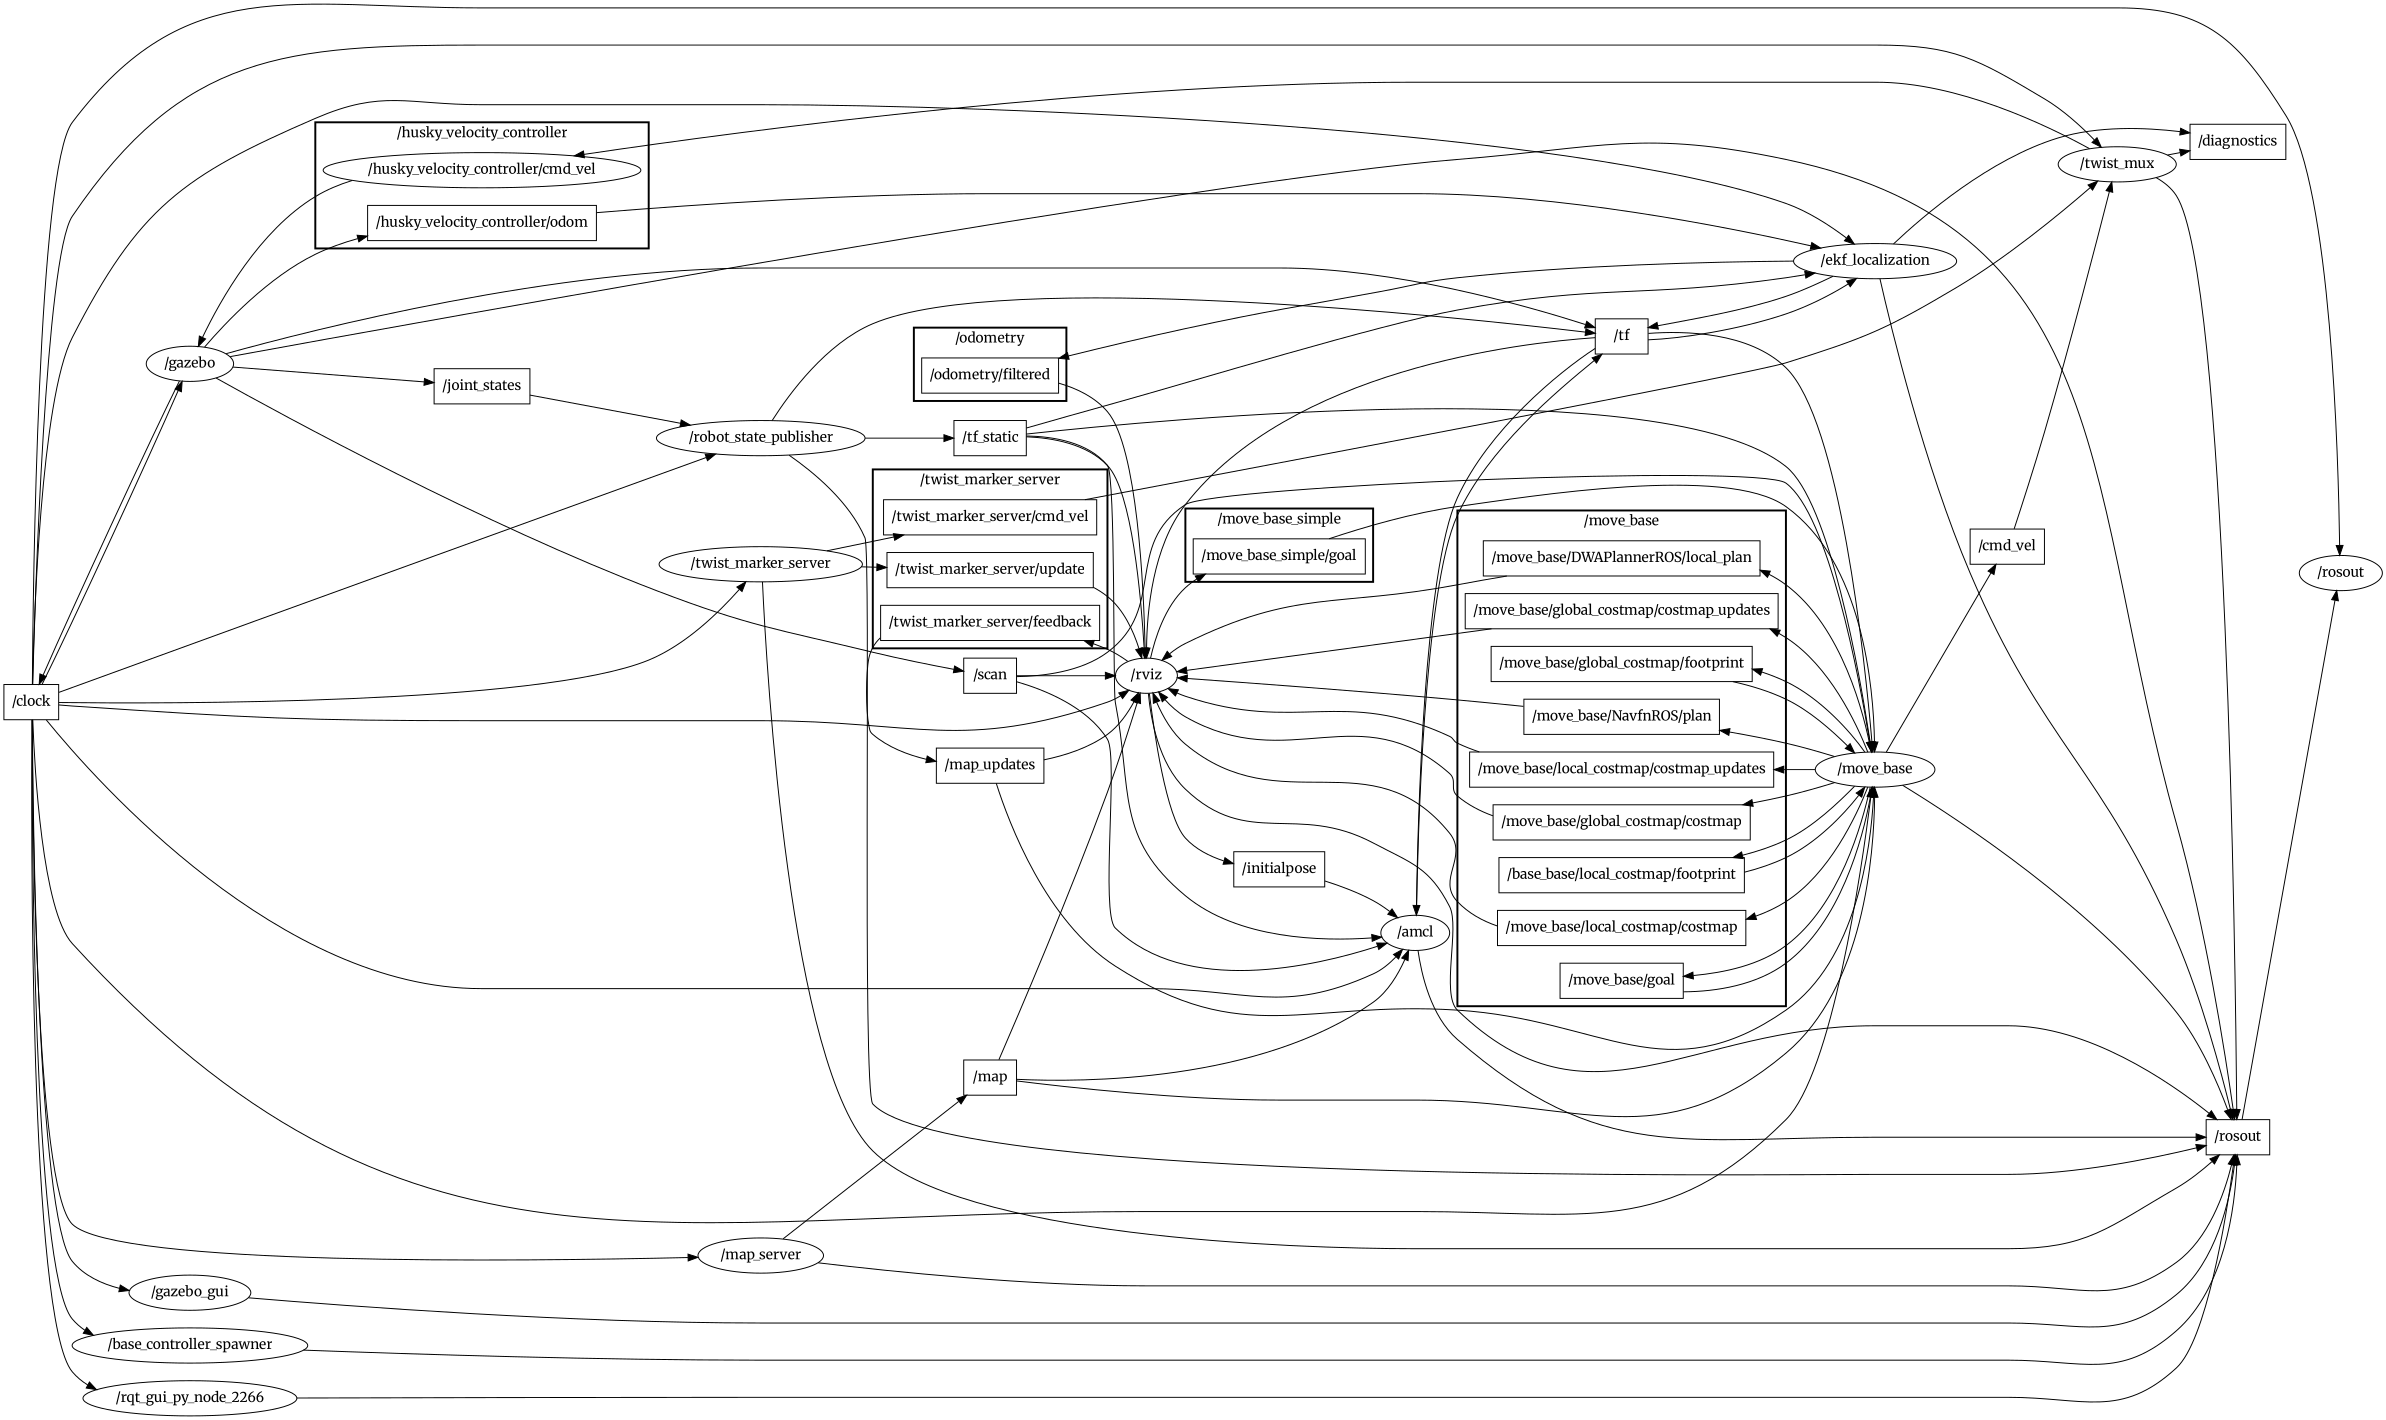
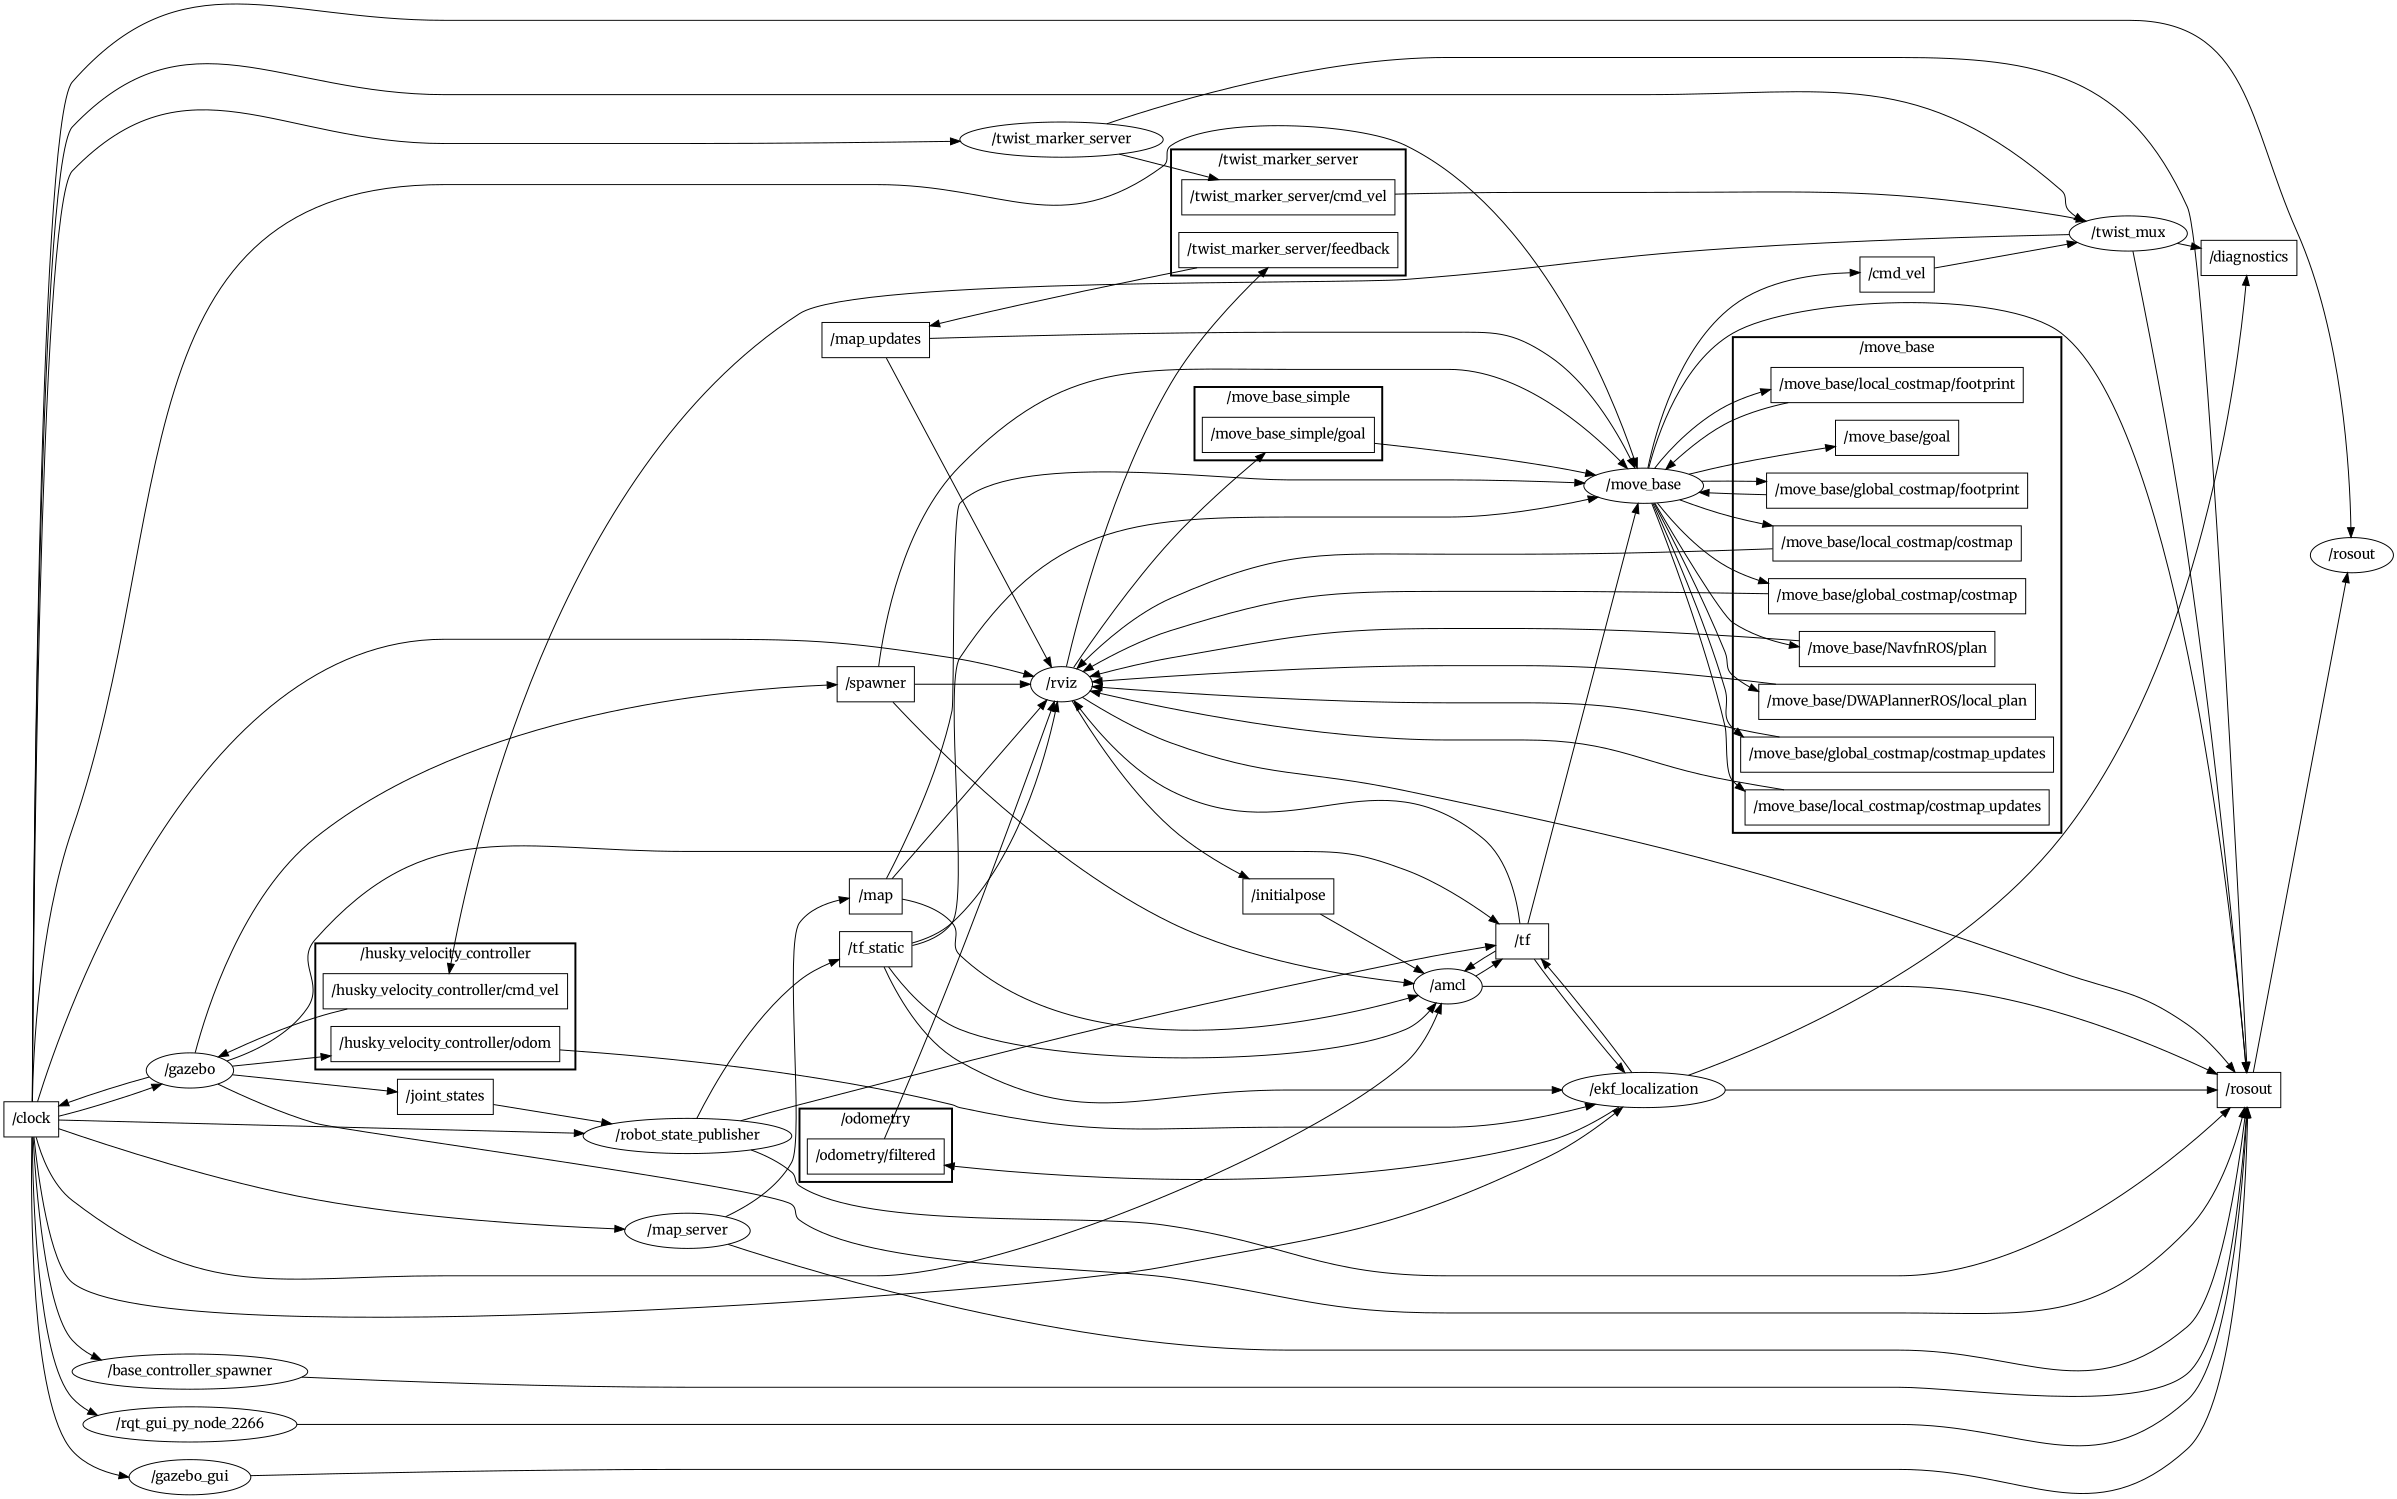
(482, 170) -> (445, 991)
(990, 570) -> none
(990, 676) -> (876, 684)
(1622, 875) -> (1897, 385)
(1815, 934) -> none
